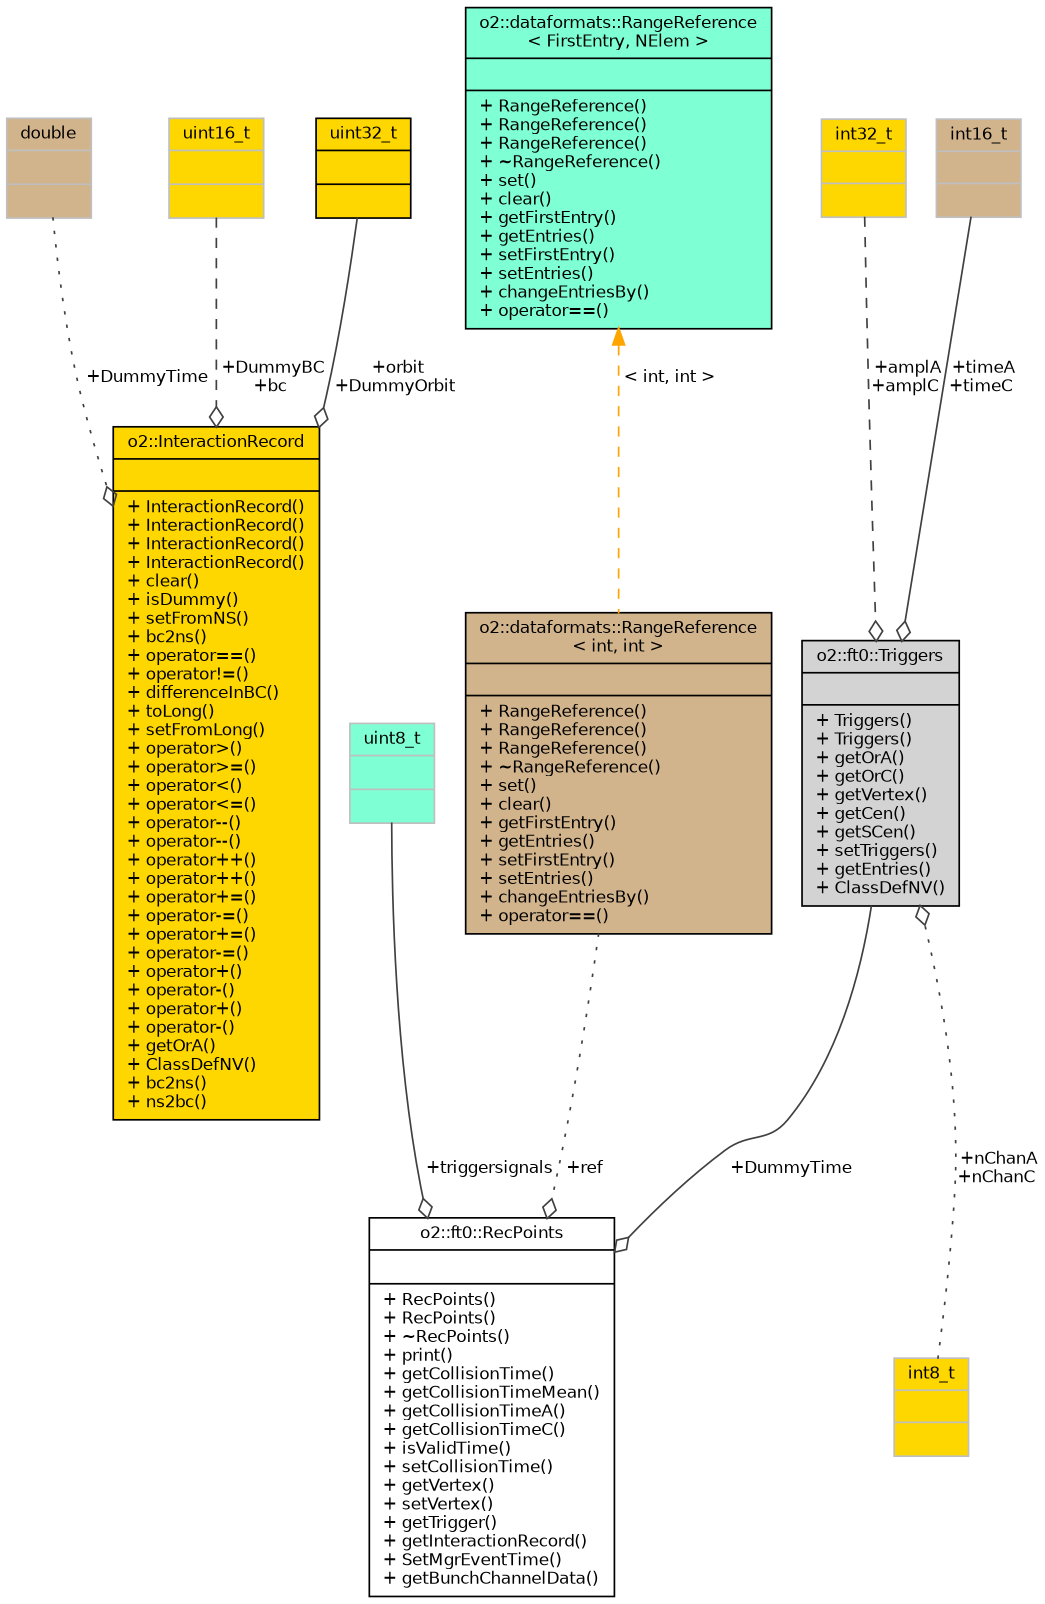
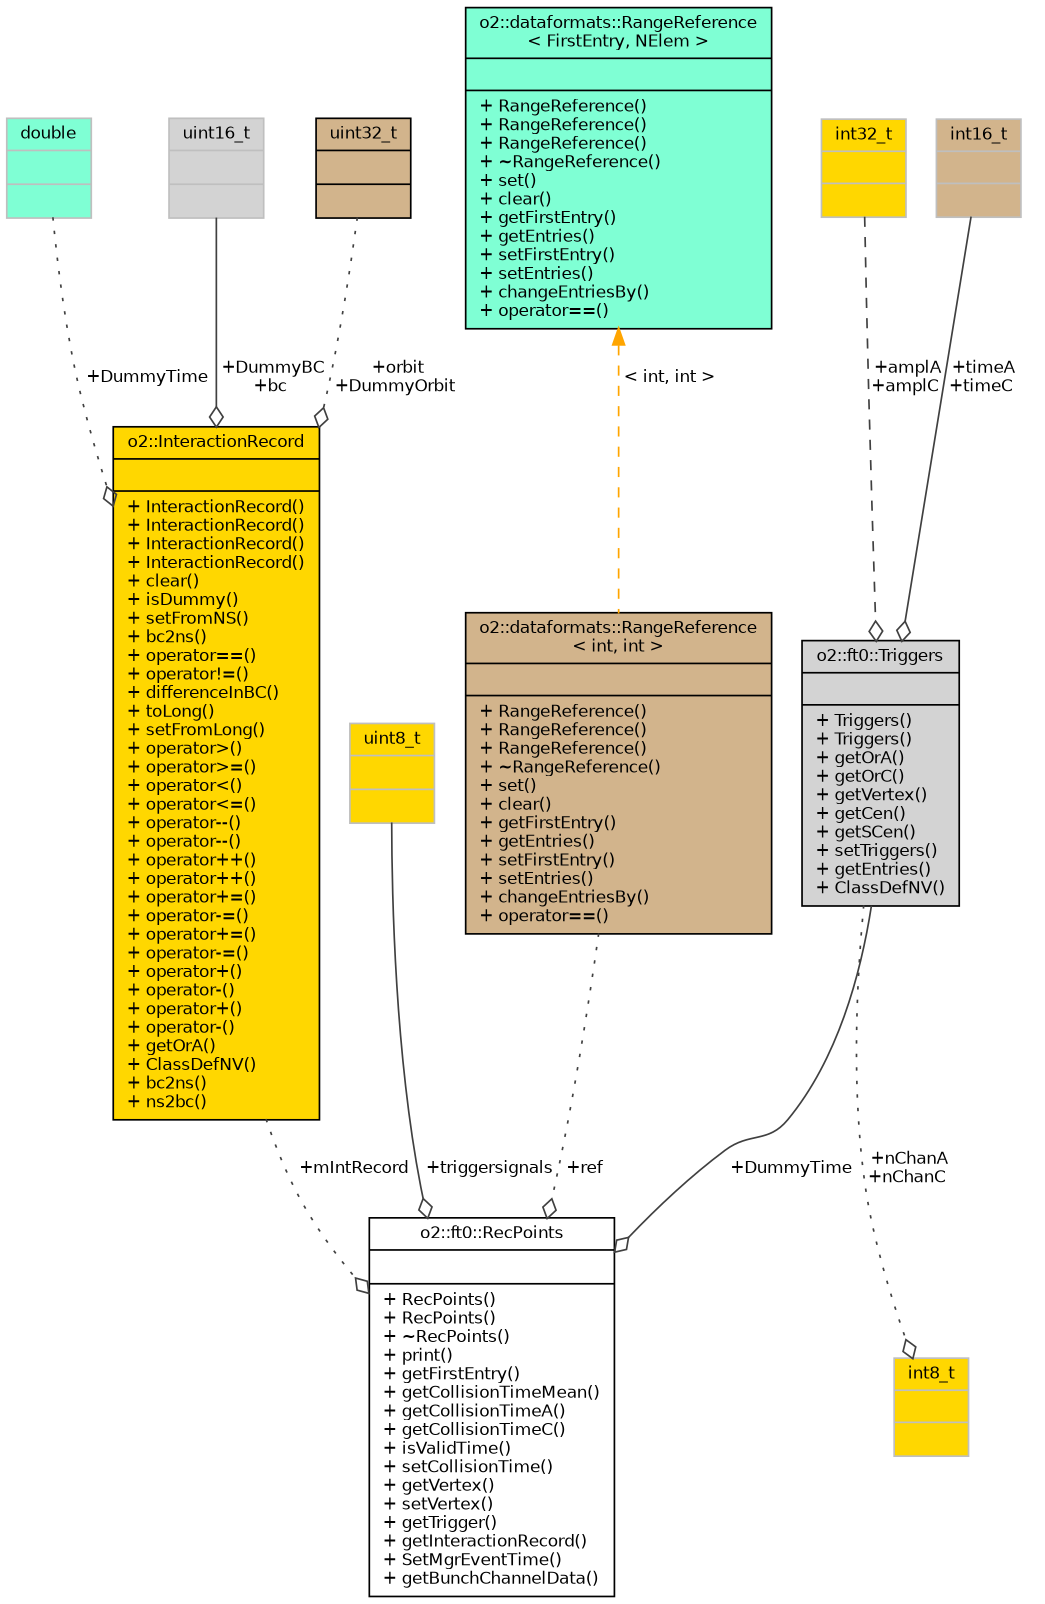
(49, 168) -> (49, 168)
(216, 168) -> (216, 168)
(363, 168) -> (363, 168)
(216, 312) -> (216, 312)
(343, 313) -> (343, 313)
(392, 773) -> (392, 773)
(955, 1141) -> (859, 1125)
none -> (302, 1203)
(469, 1374) -> (452, 1374)
